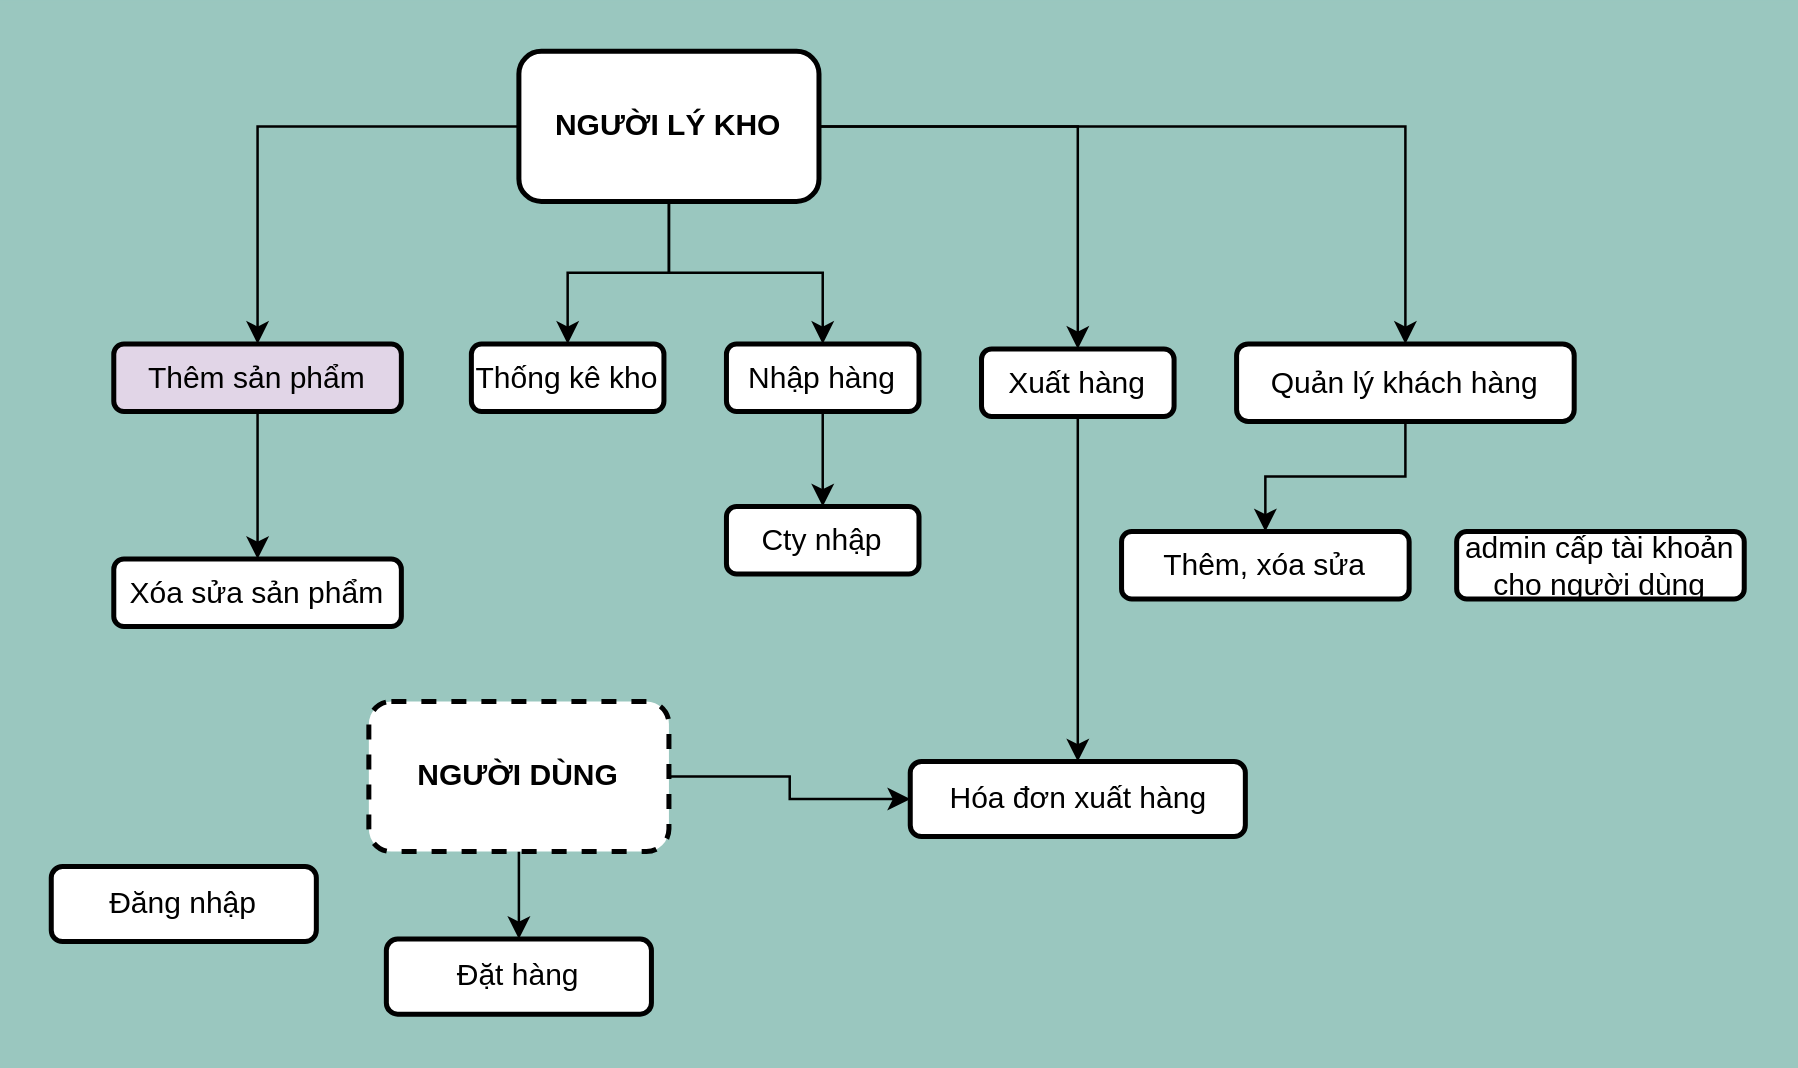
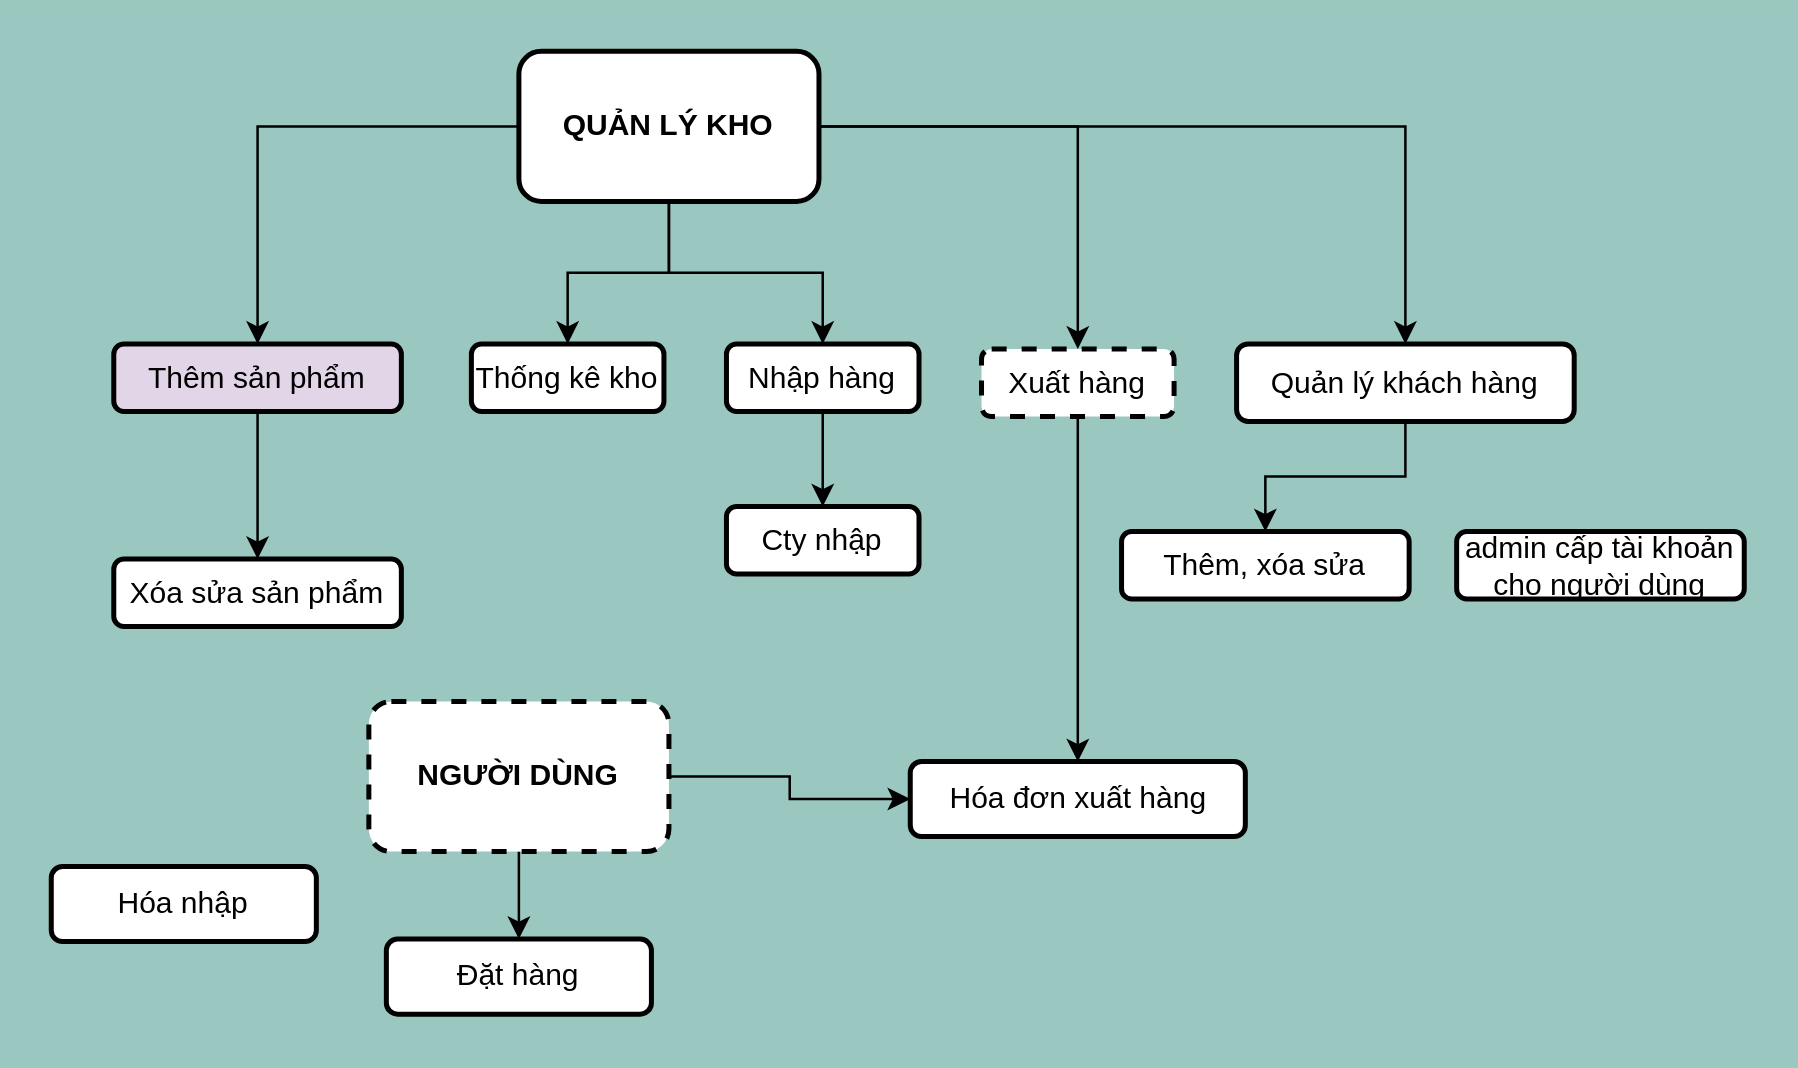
(669, 126) -> (669, 126)
(1078, 383) -> (1078, 383)
(184, 904) -> (184, 904)
